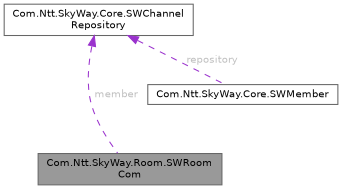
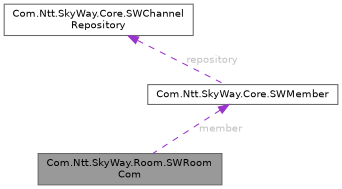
(91, 103) -> (187, 132)
